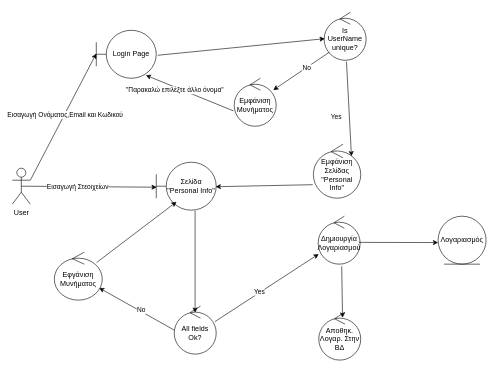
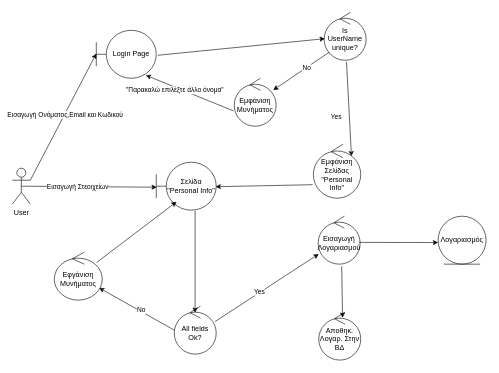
(339, 243) -> (339, 243)
